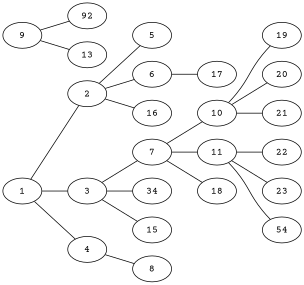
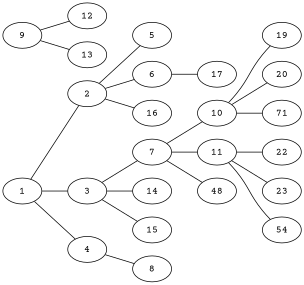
(87, 16) -> (87, 16)
(282, 113) -> (282, 113)
(152, 191) -> (152, 191)
(217, 191) -> (217, 191)
